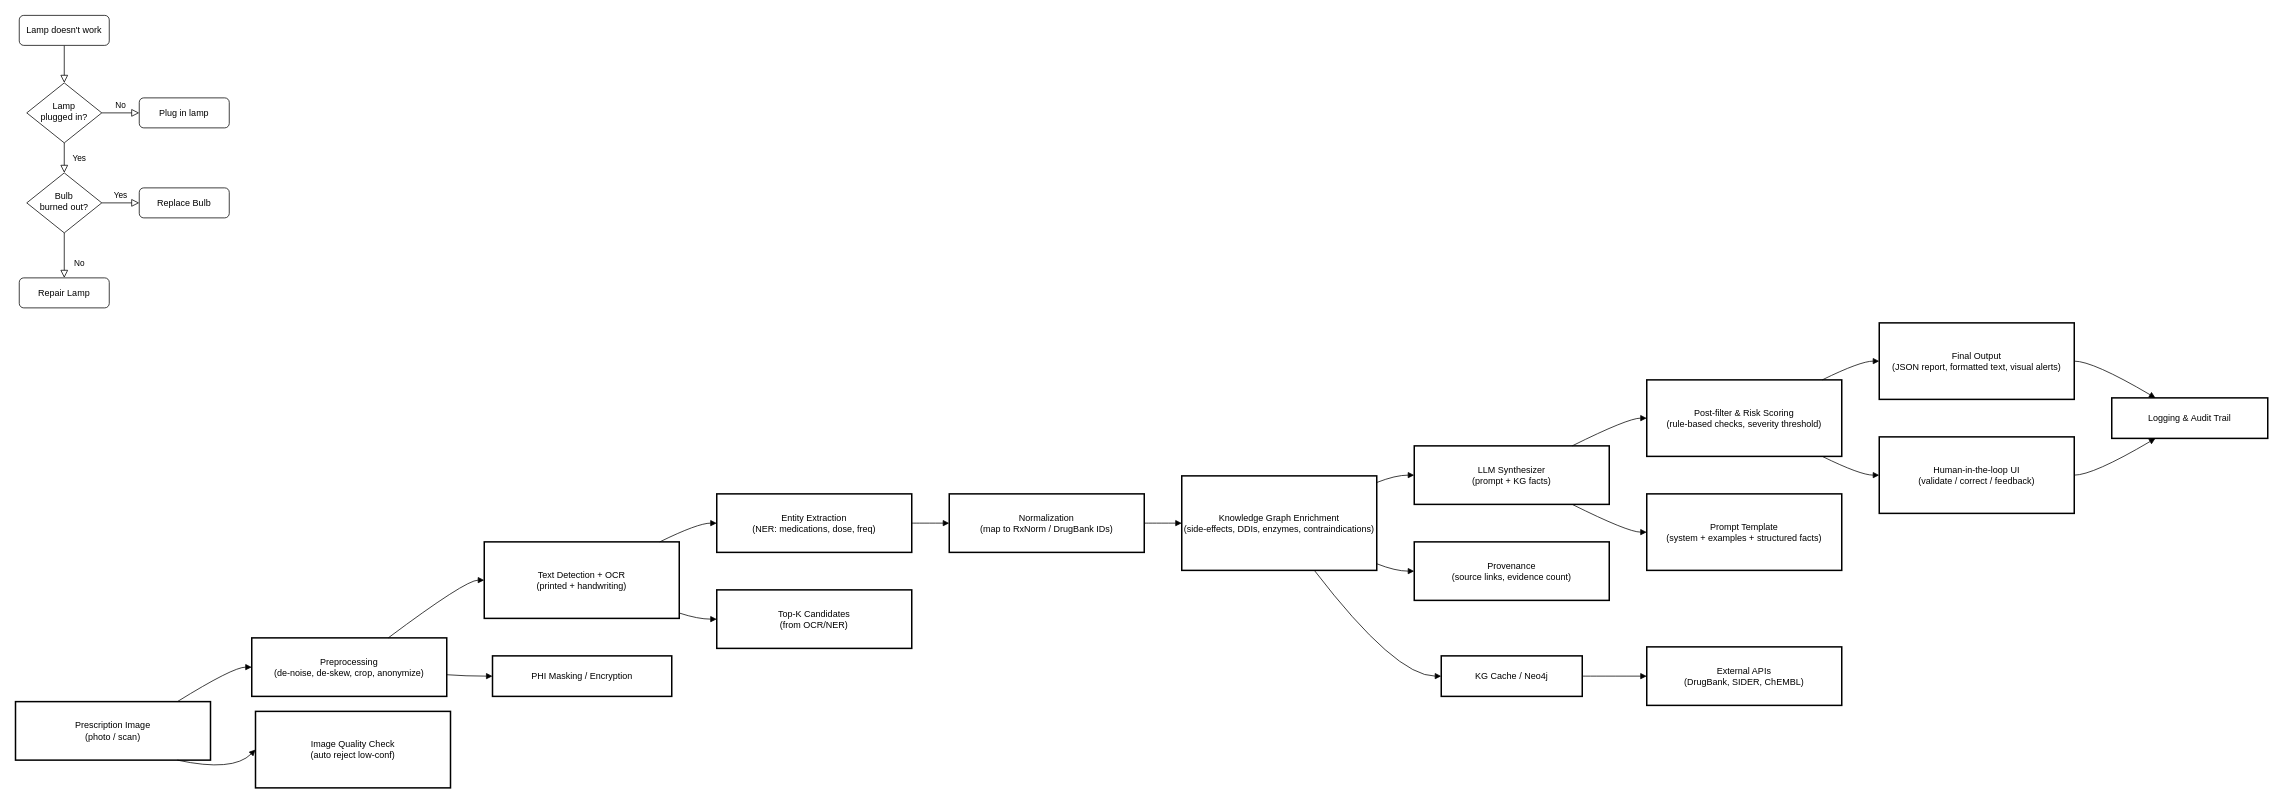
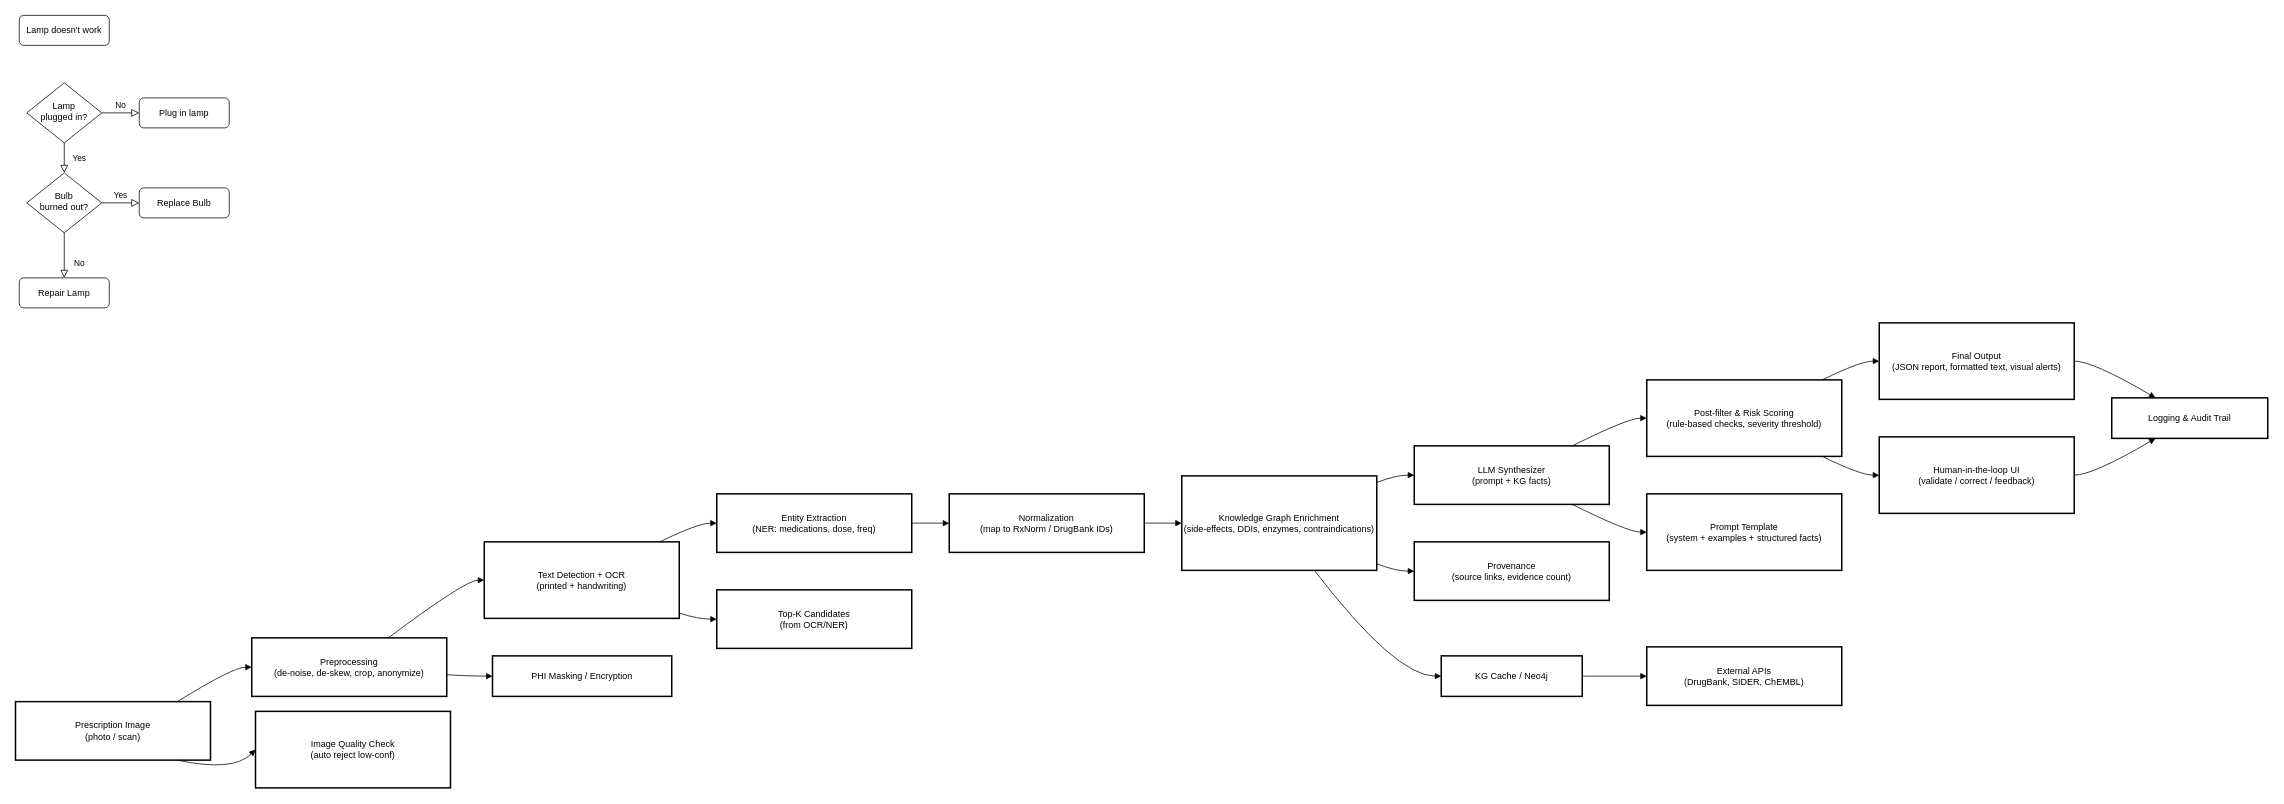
(64, 60) -> none
